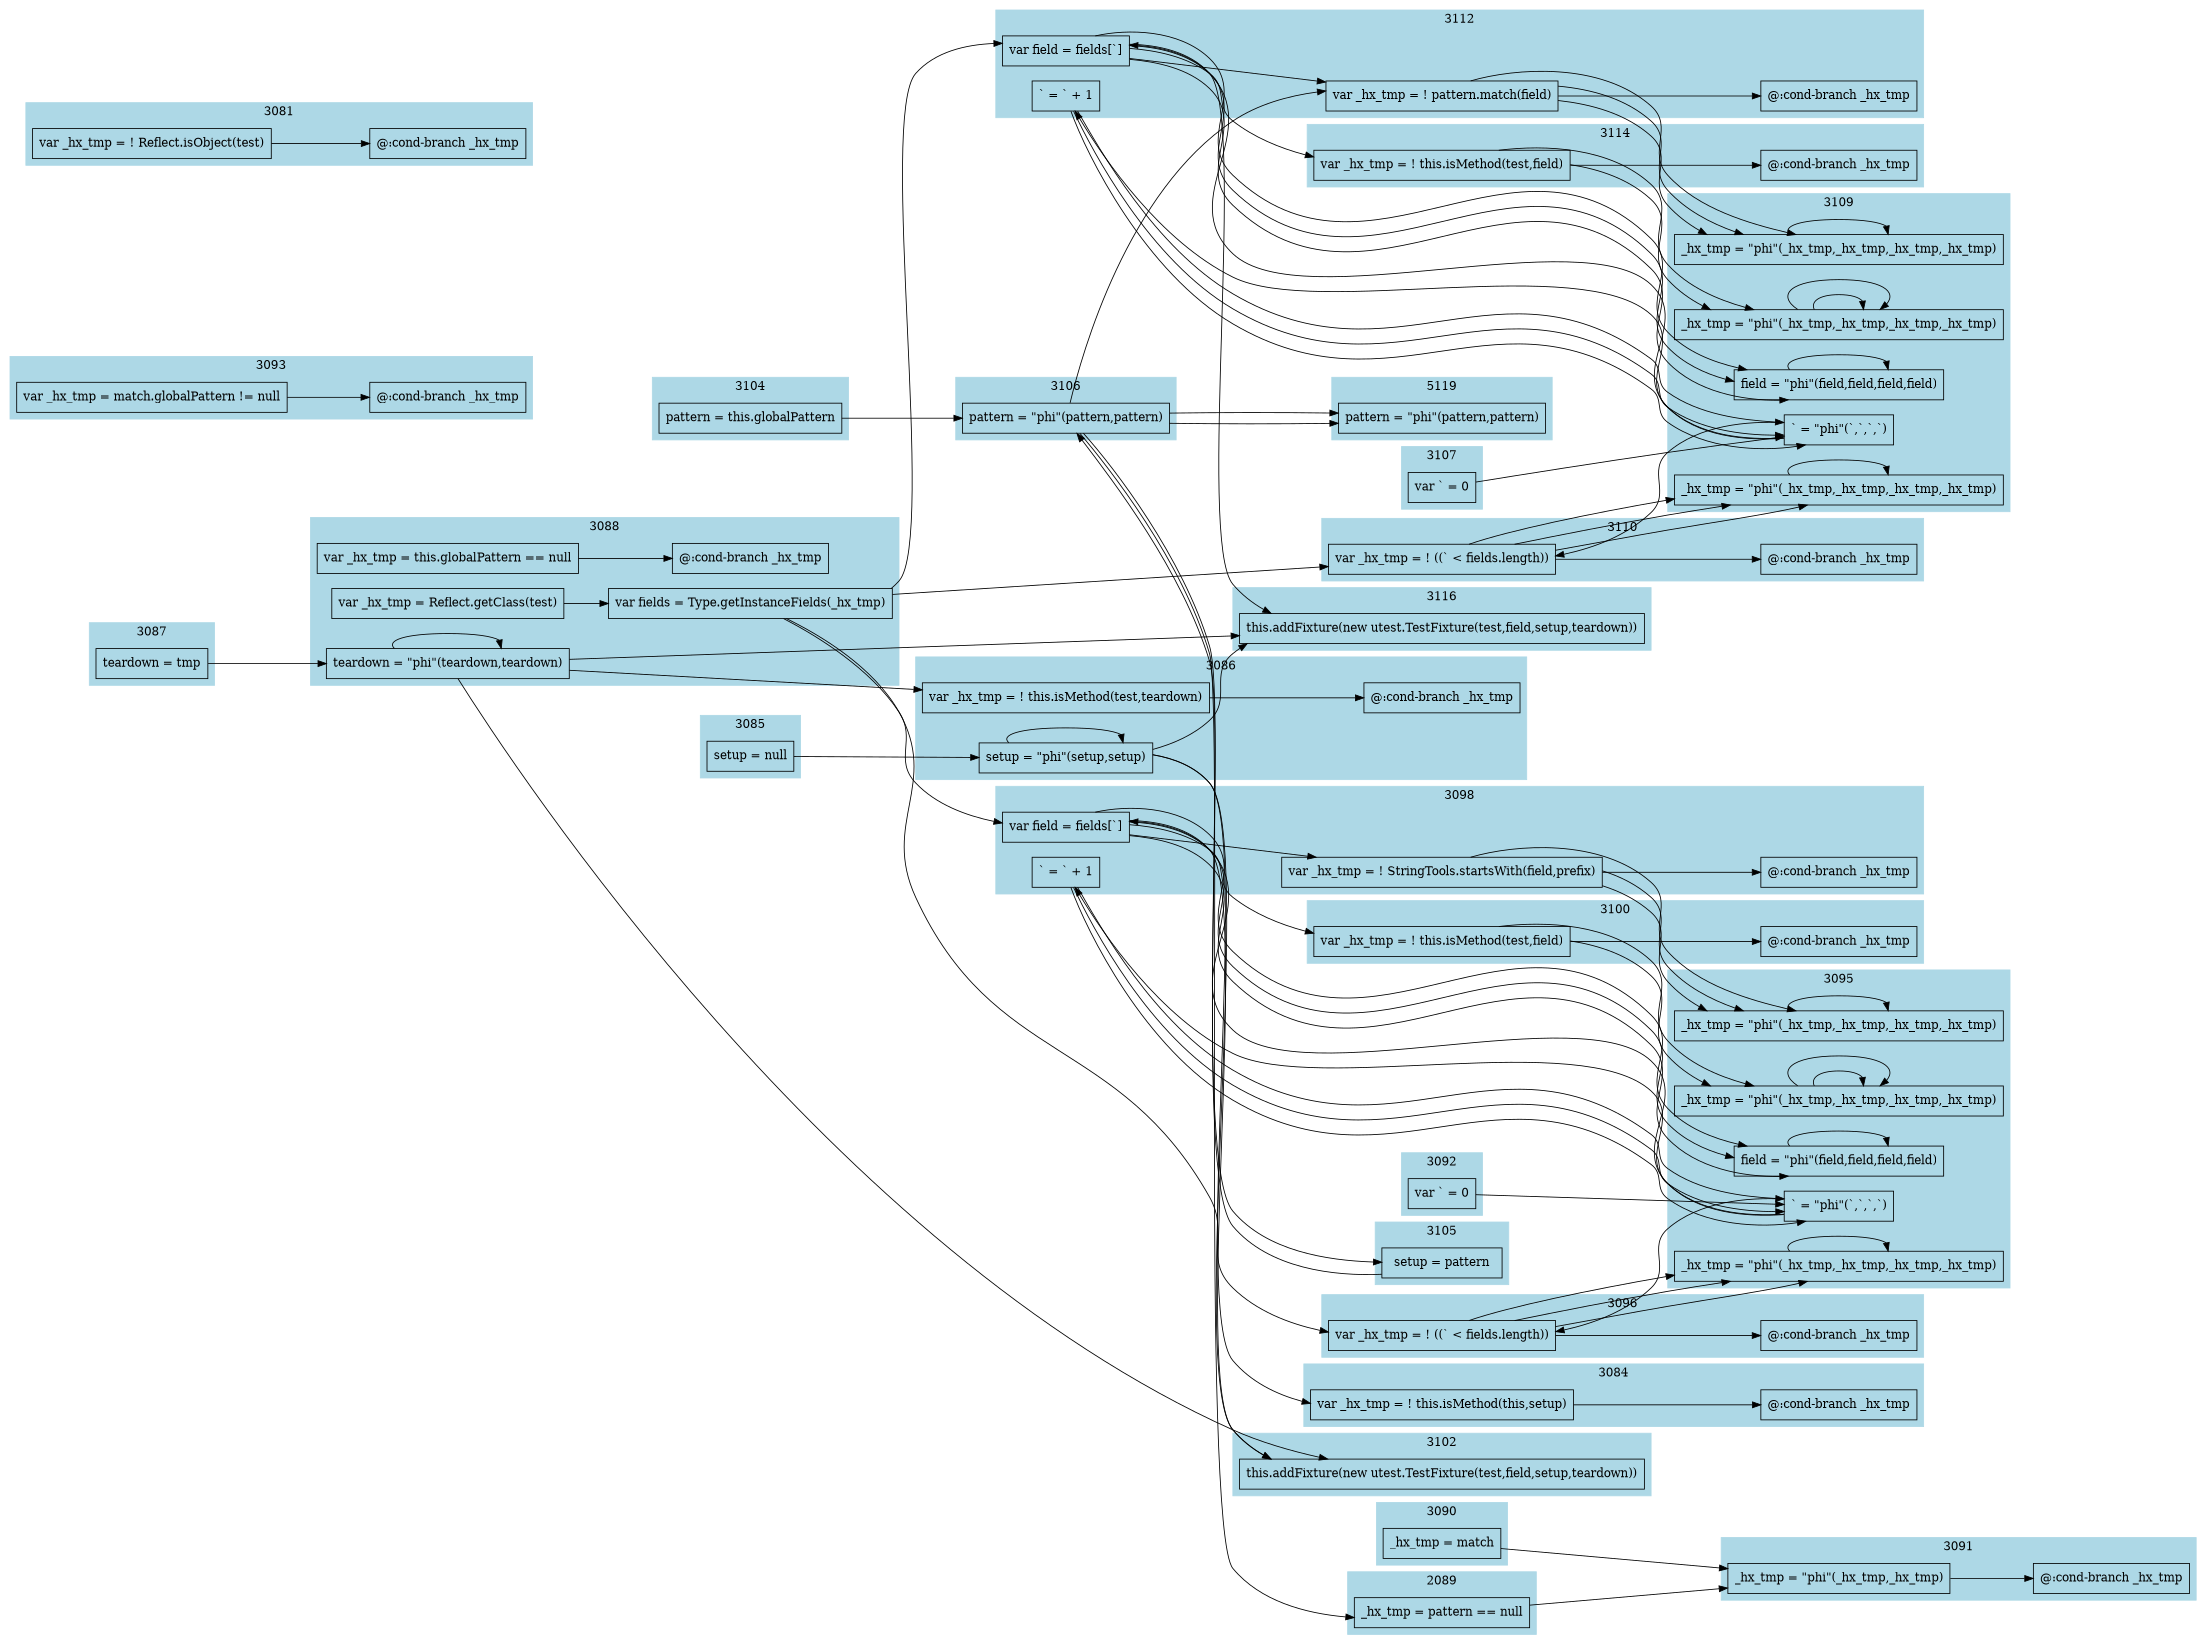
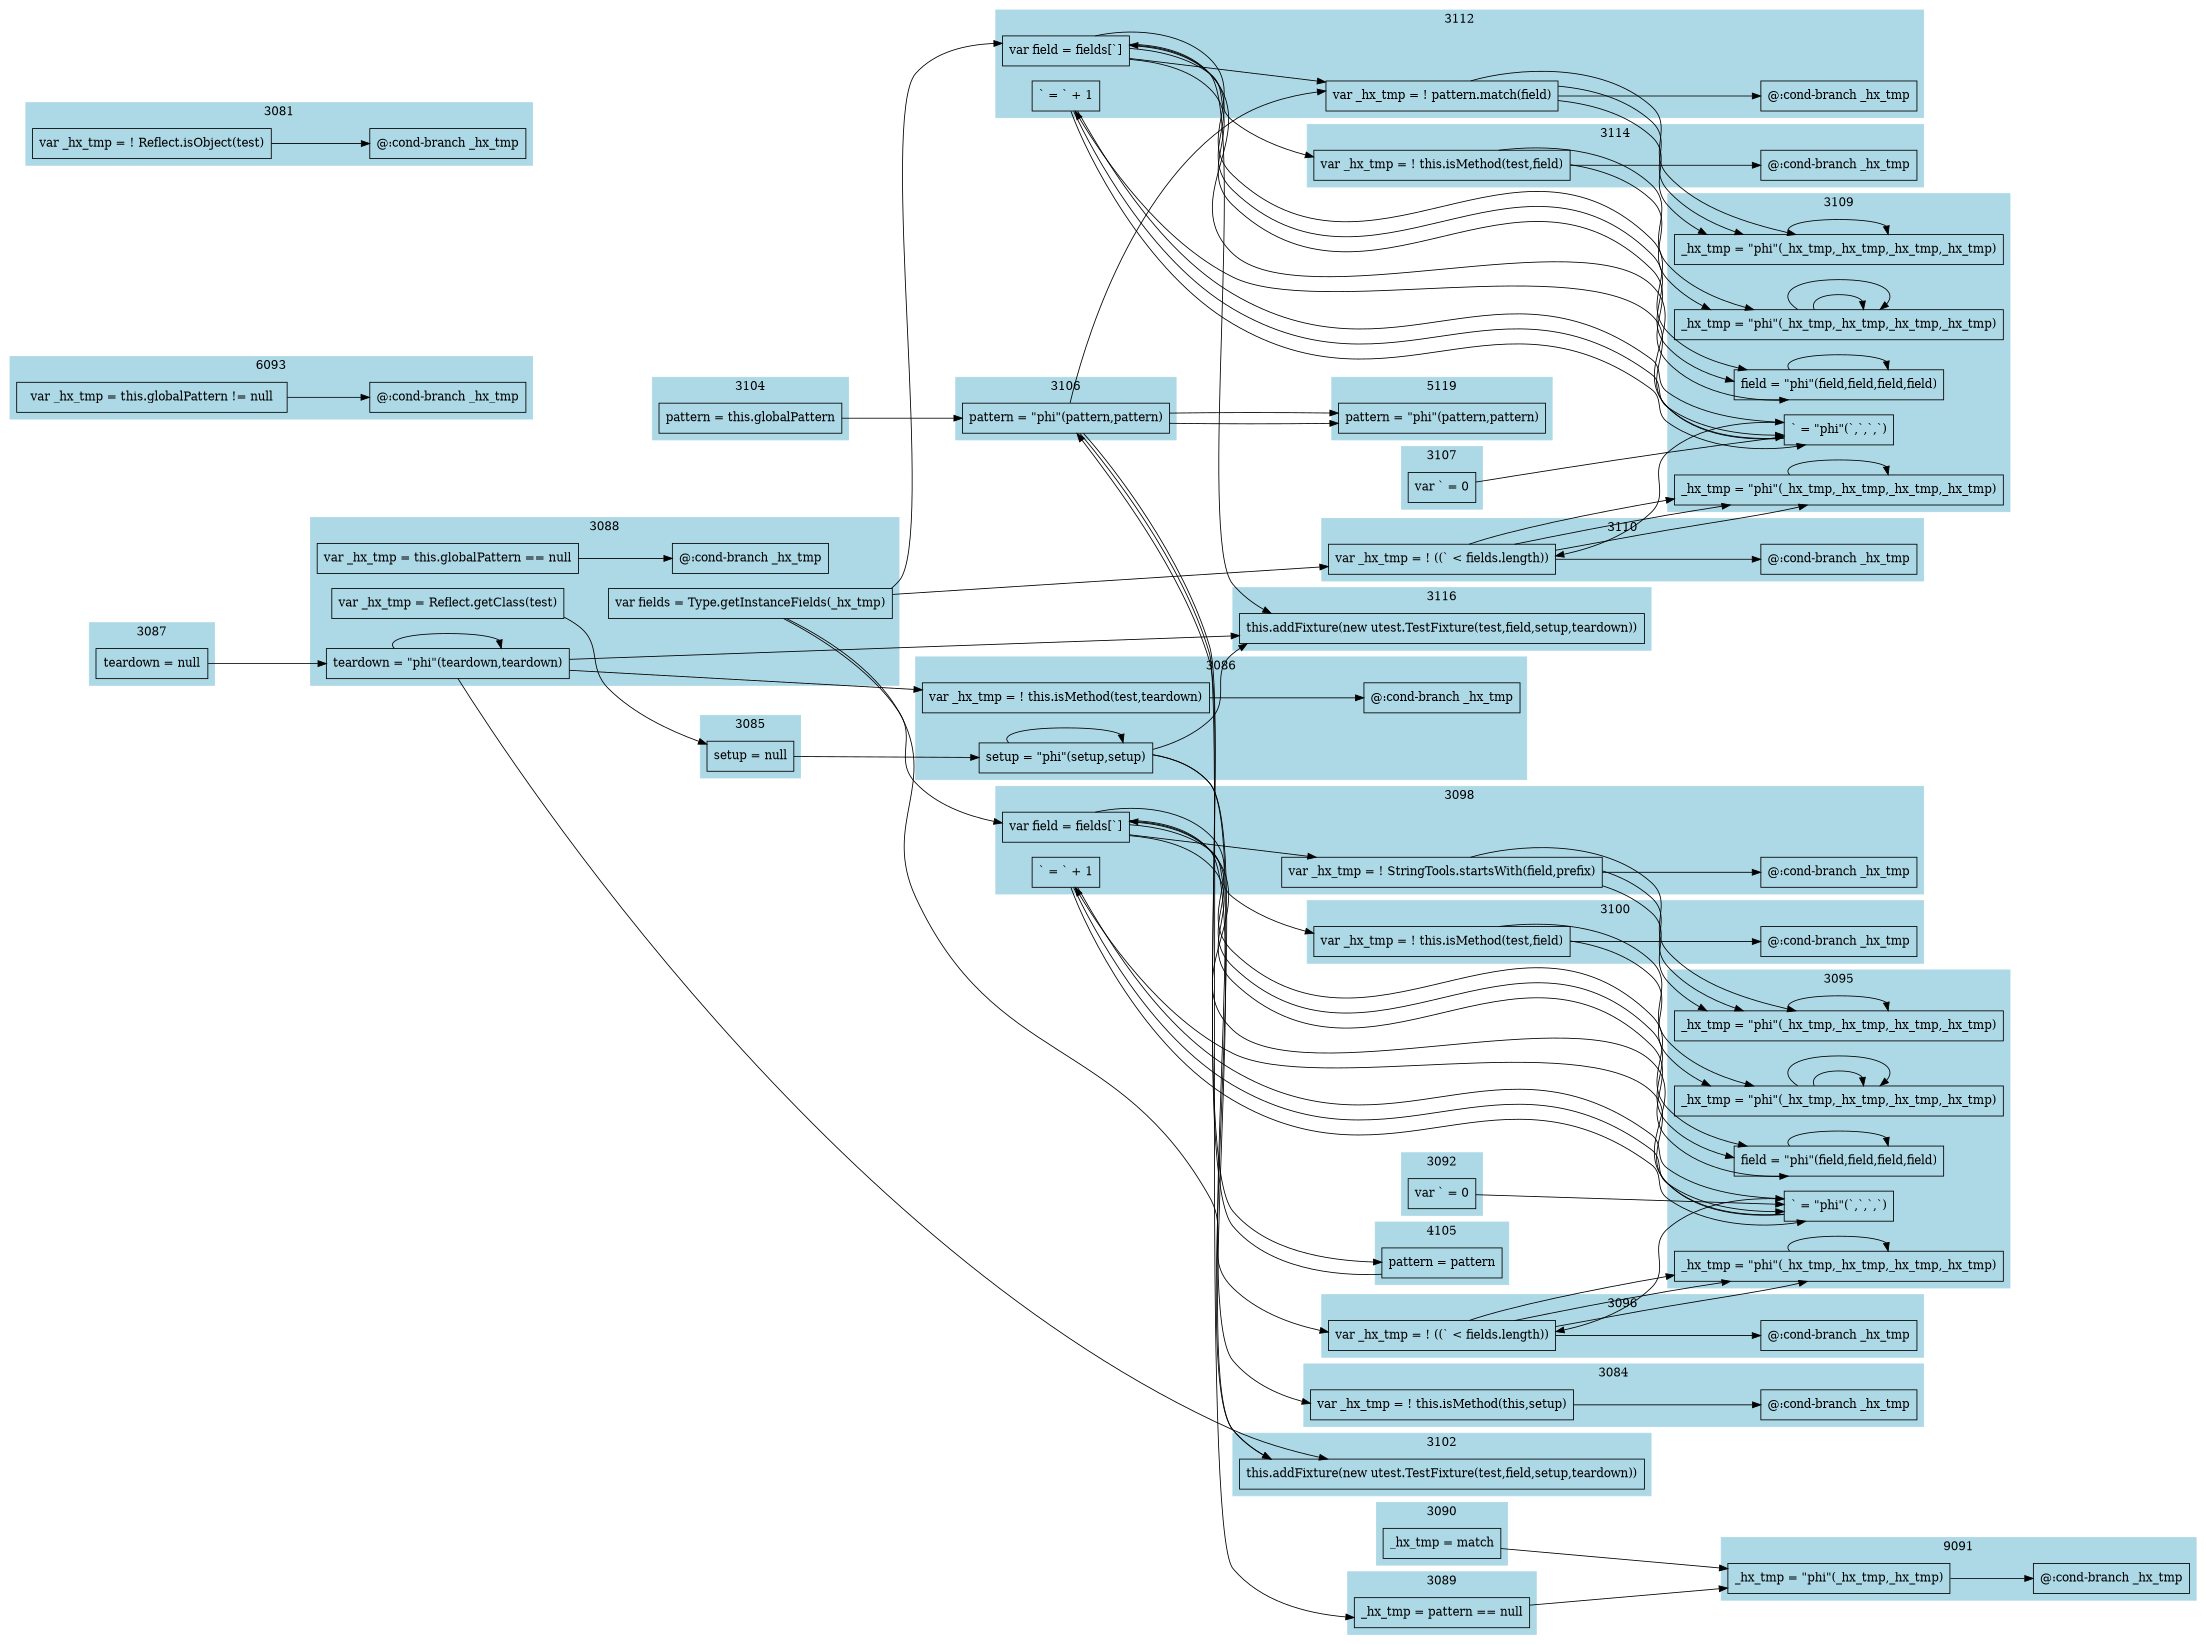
(271, 366) -> (271, 366)
(152, 397) -> (152, 397)
(582, 604) -> (615, 694)
(152, 664) -> (152, 664)
(1442, 1232) -> (1442, 1232)
(1442, 1263) -> (1442, 1263)
(1959, 1547) -> (1959, 1547)
(1442, 1581) -> (1442, 1581)
